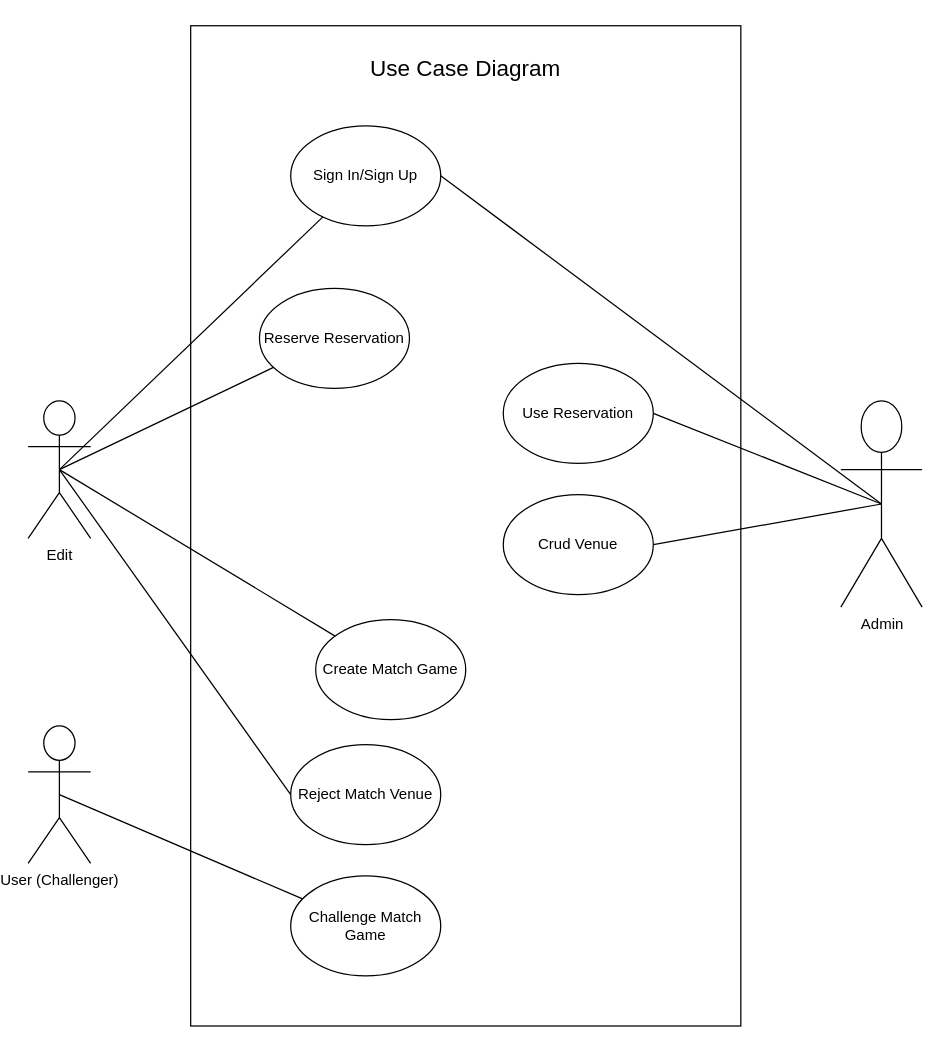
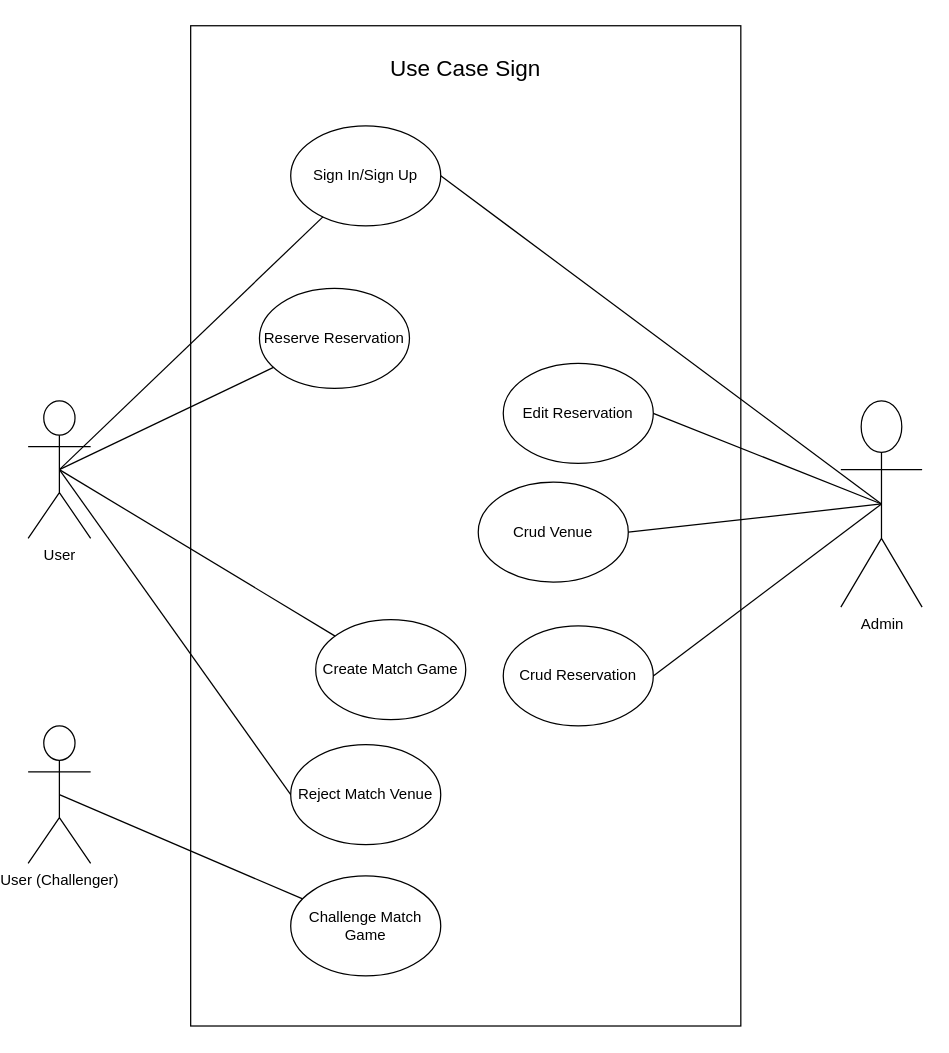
(466, 69) -> (466, 69)
(578, 413) -> (578, 413)
(578, 544) -> (553, 532)
(60, 556) -> (60, 556)
none -> (765, 591)
none -> (578, 676)
